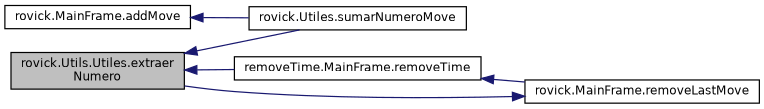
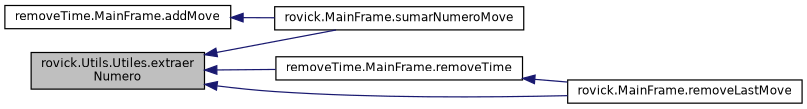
(98, 17) -> (118, 17)
(358, 18) -> (399, 18)
(348, 97) -> (392, 96)
